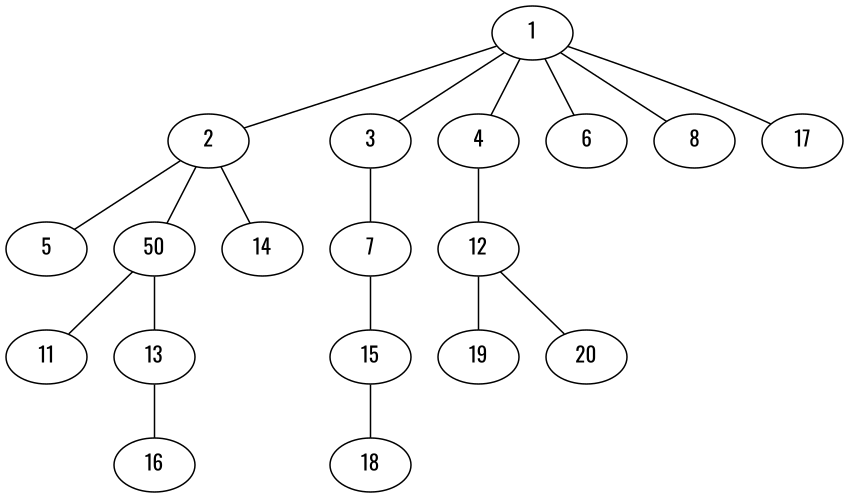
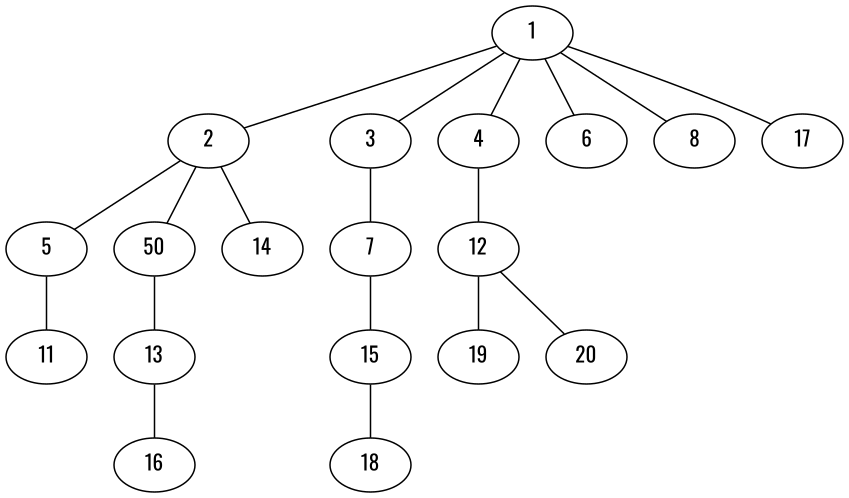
(101, 303) -> (46, 303)
